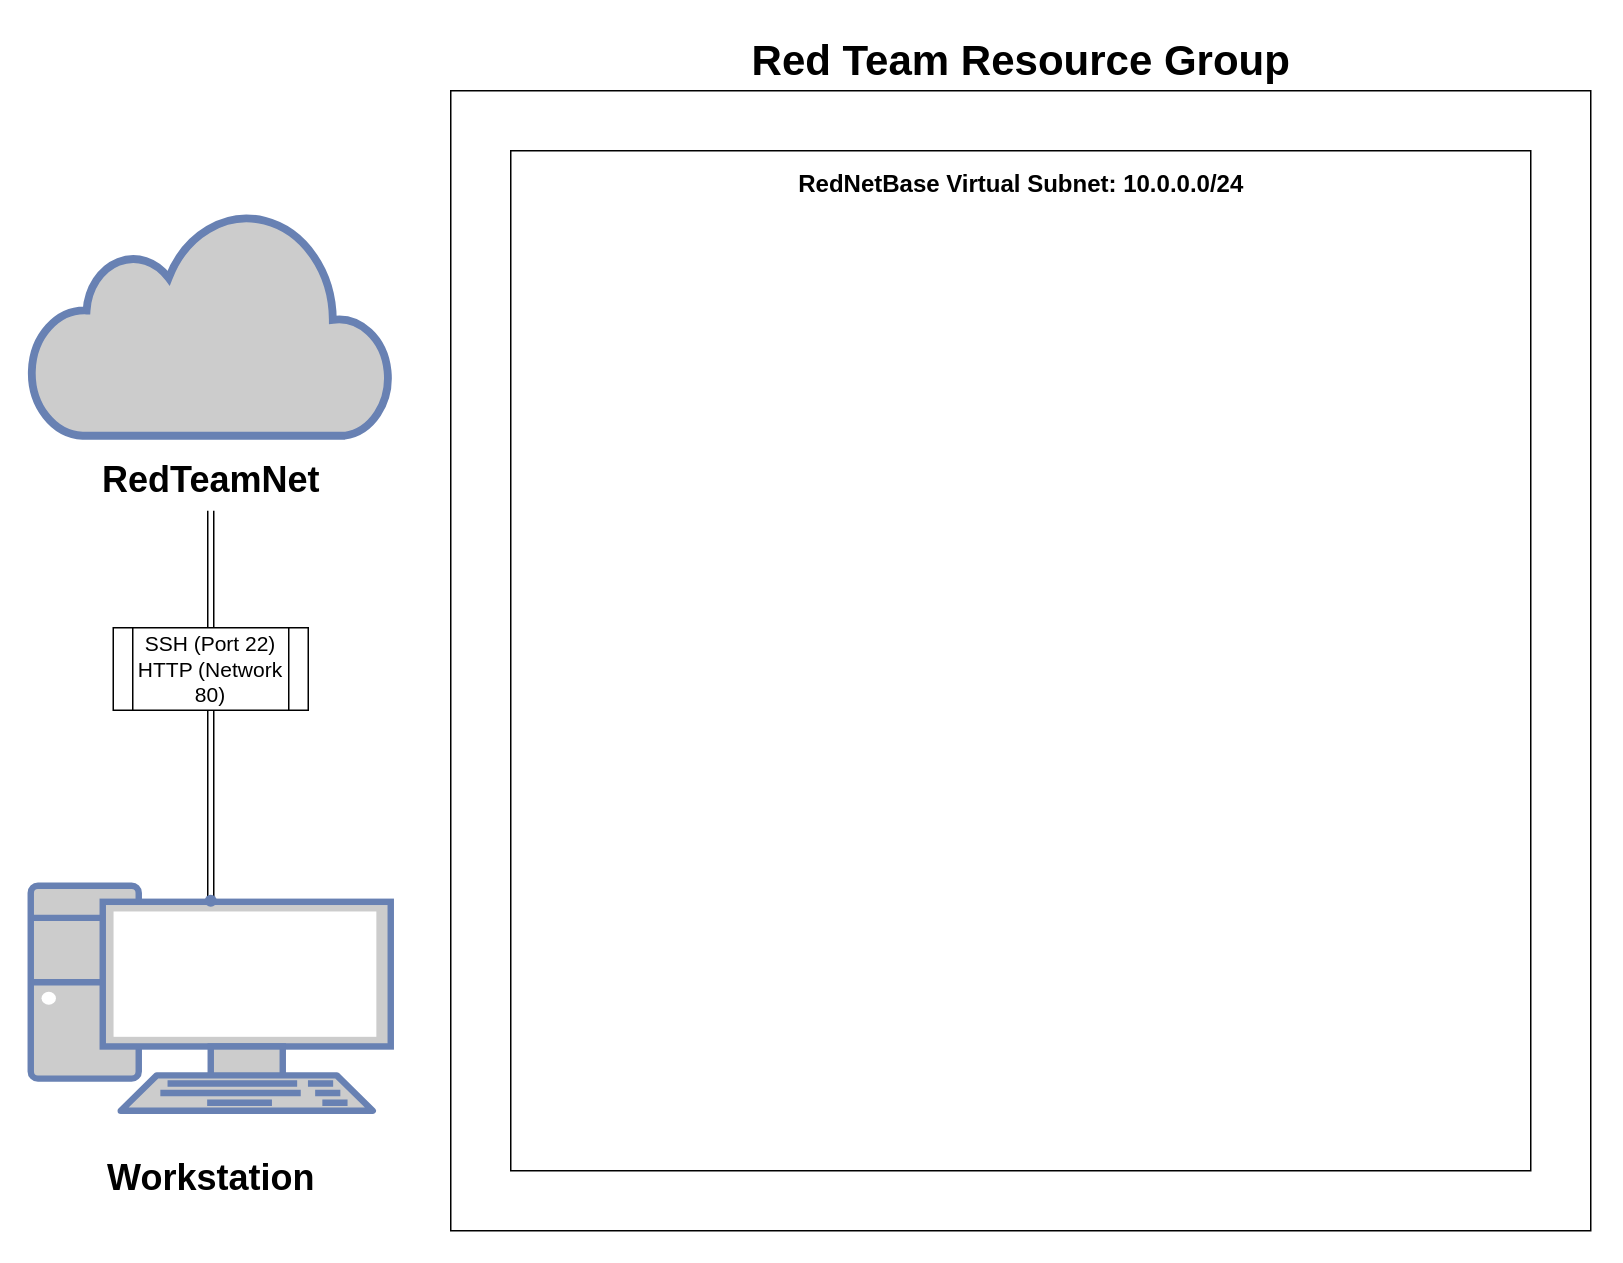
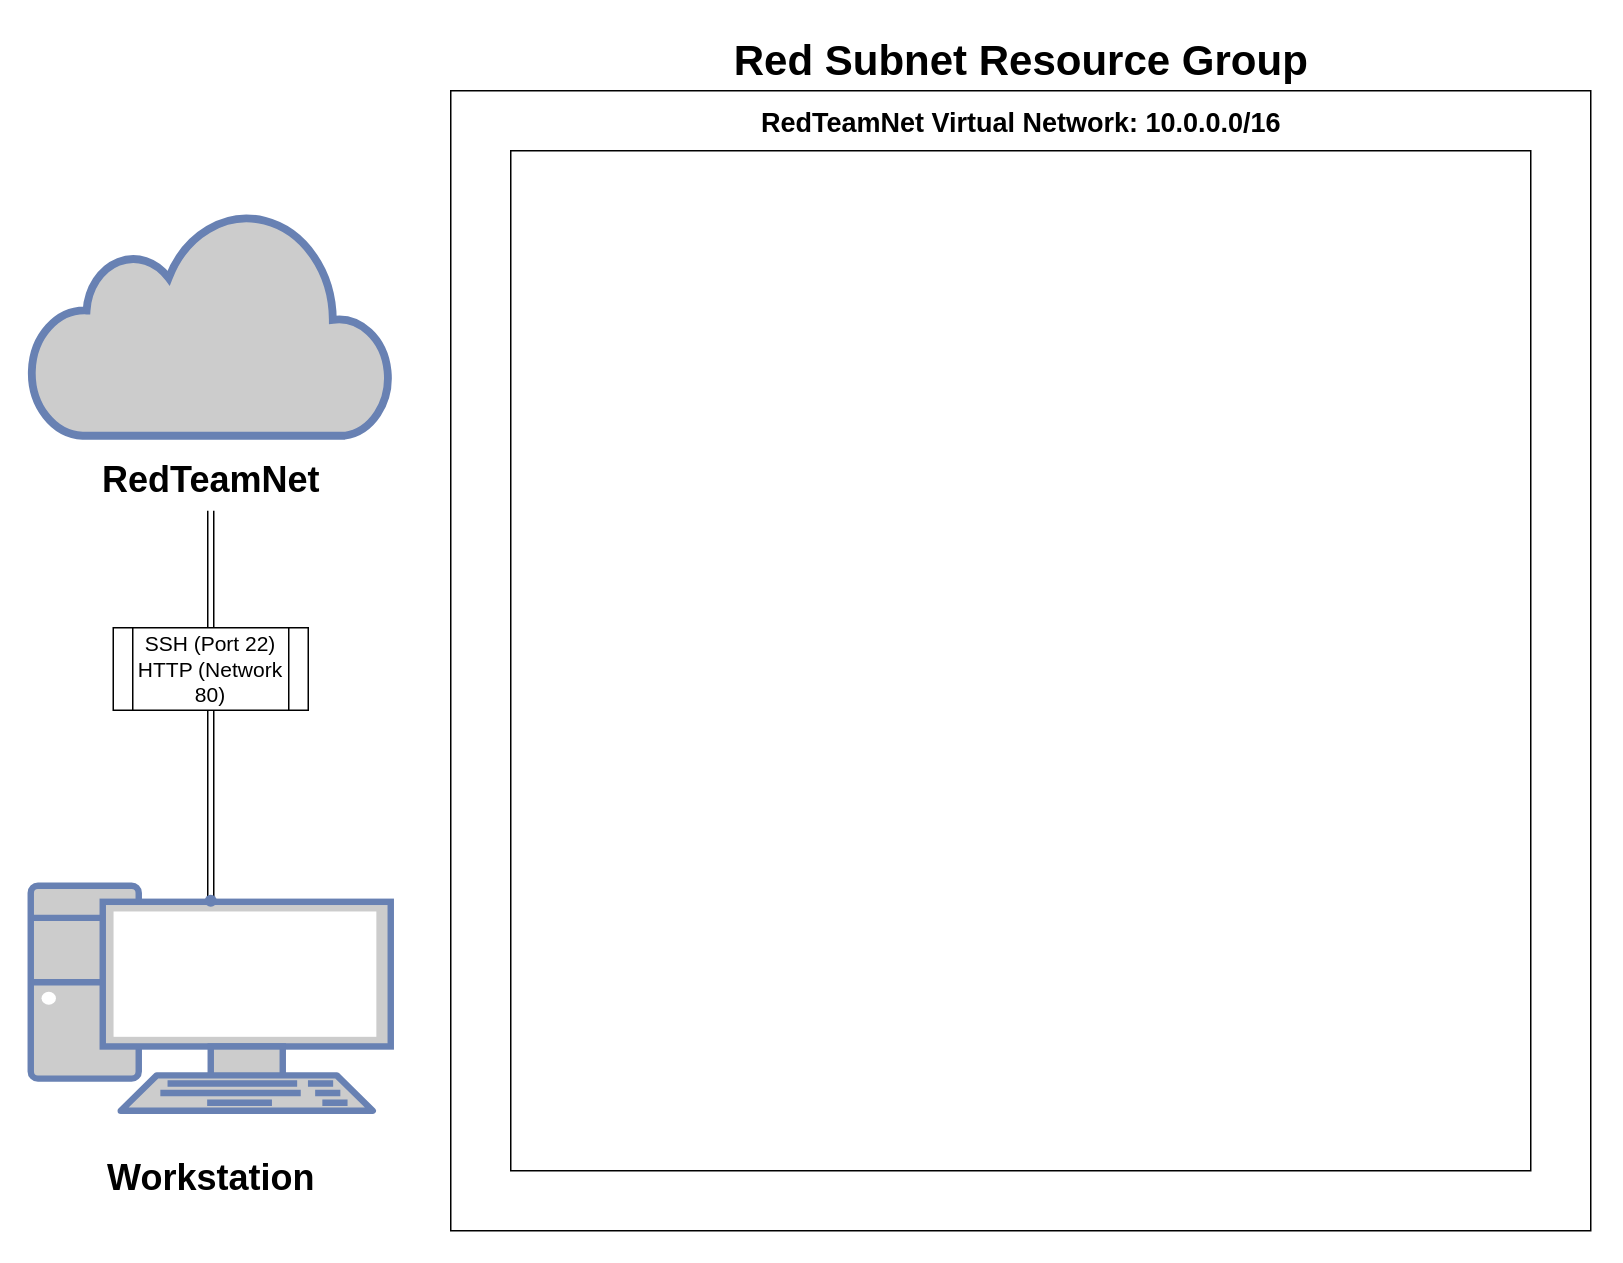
(1022, 61) -> (1022, 61)
none -> (1021, 121)
(1021, 181) -> none
